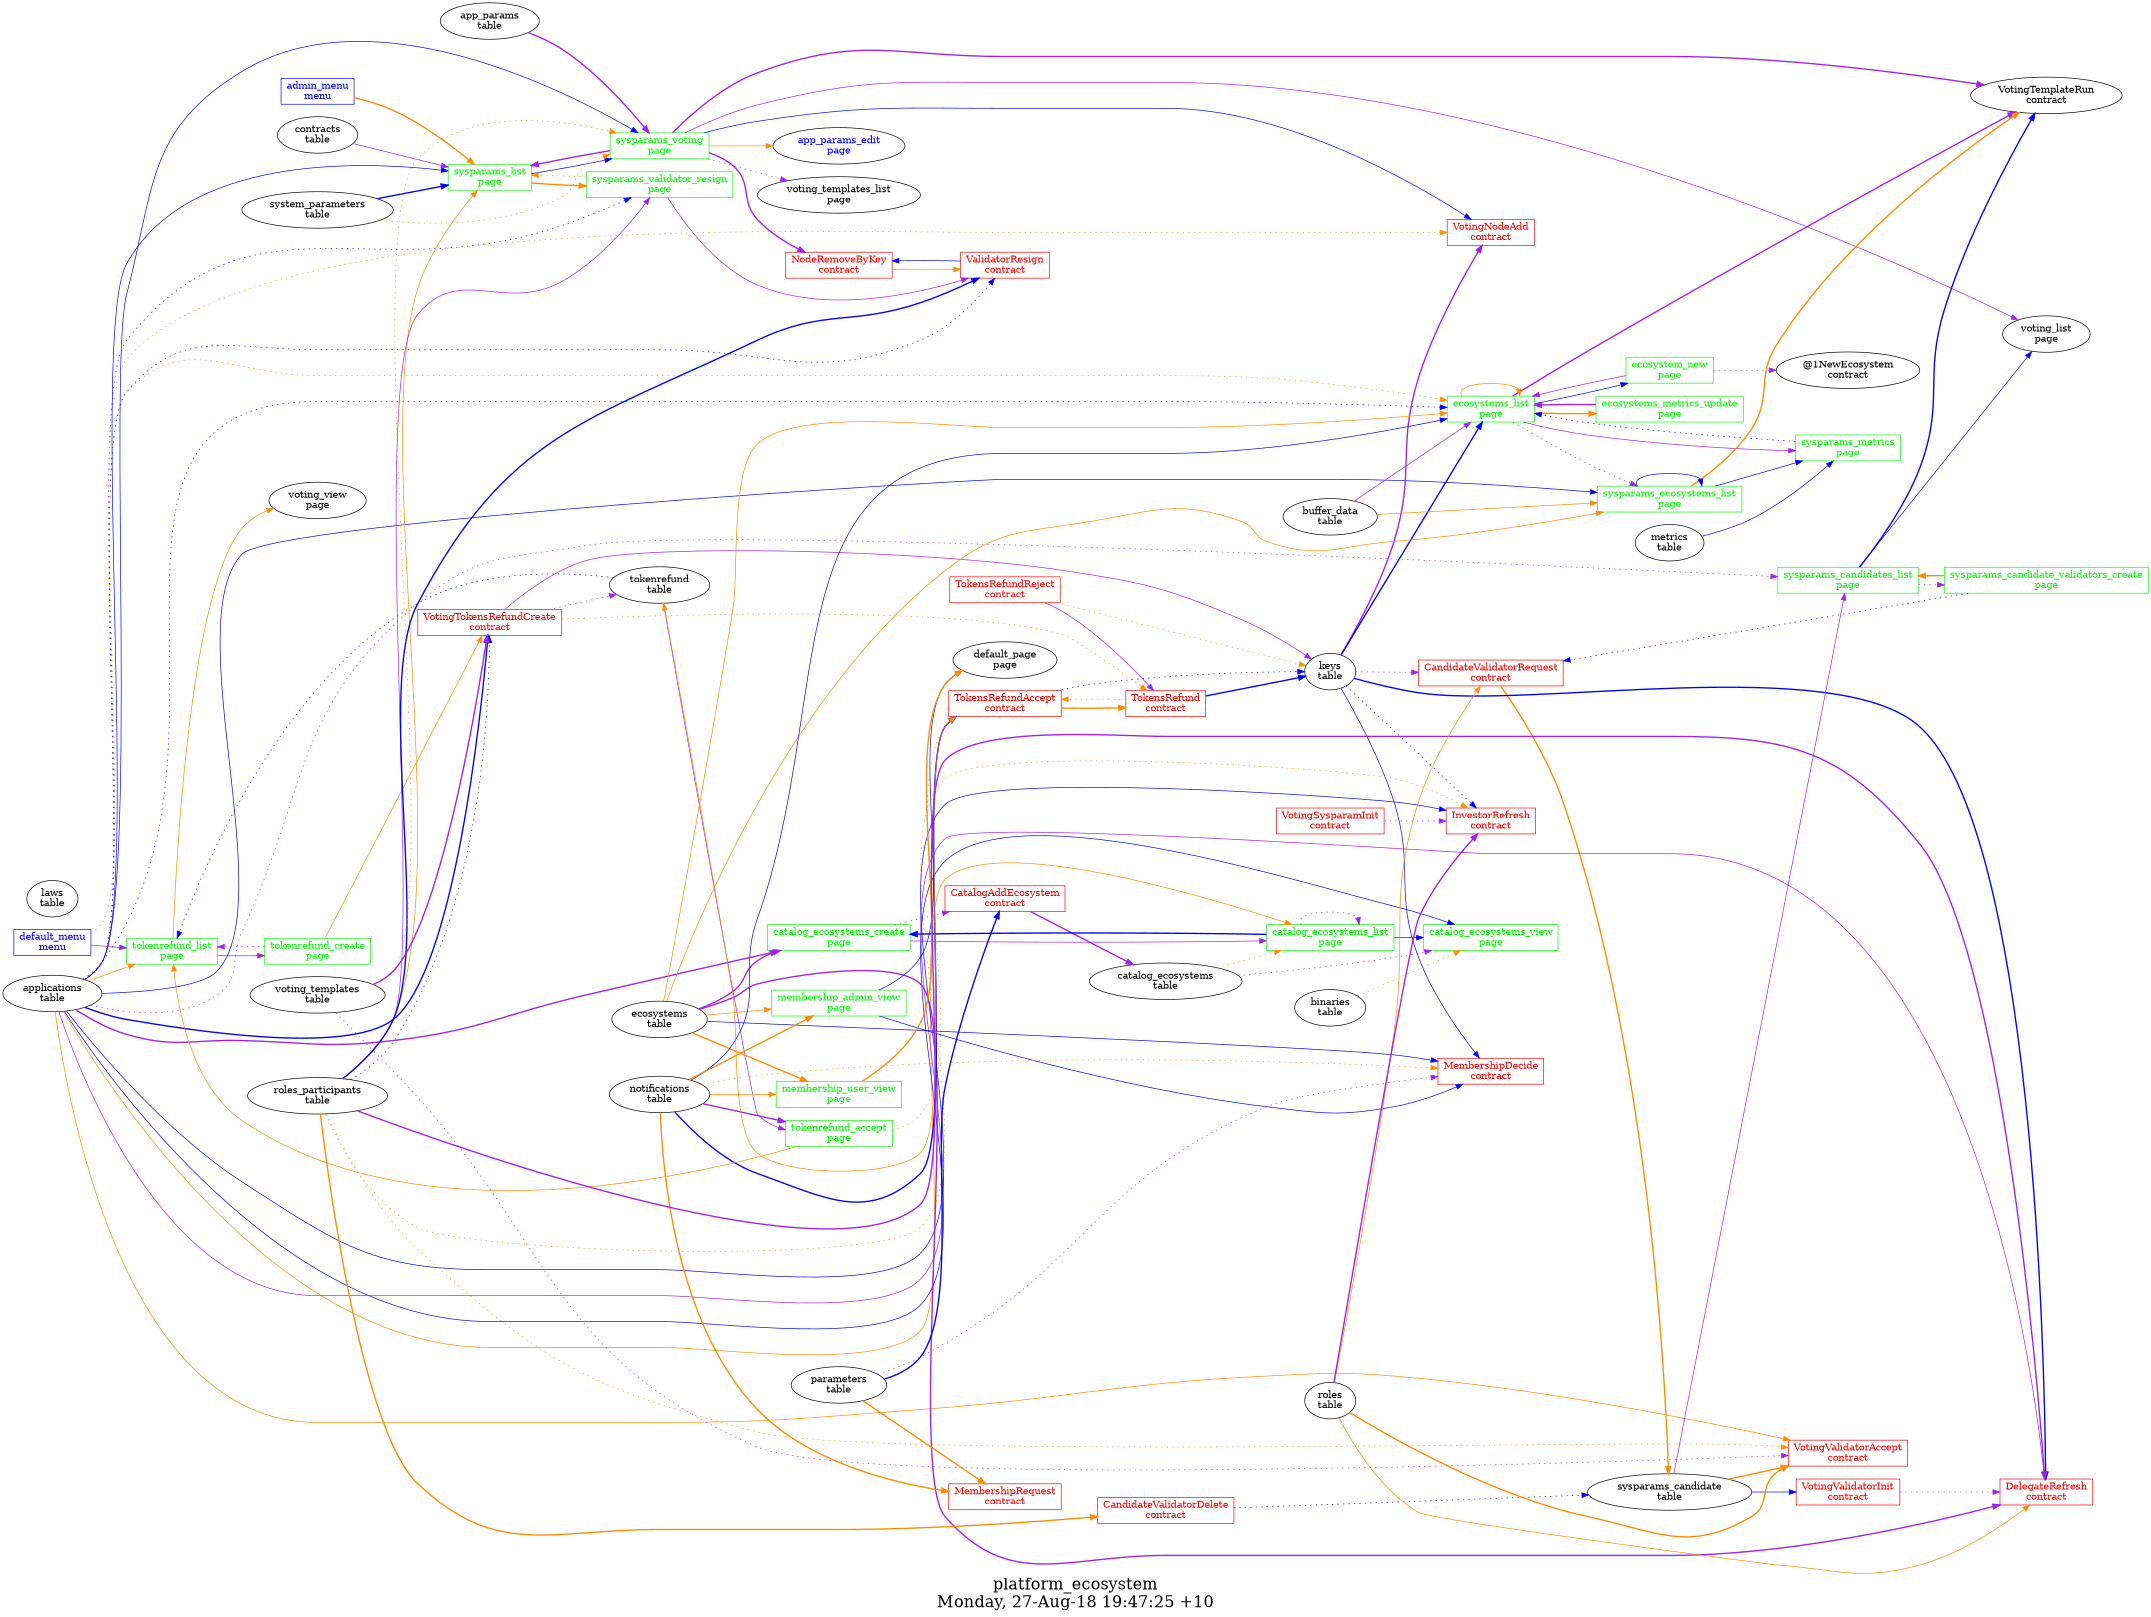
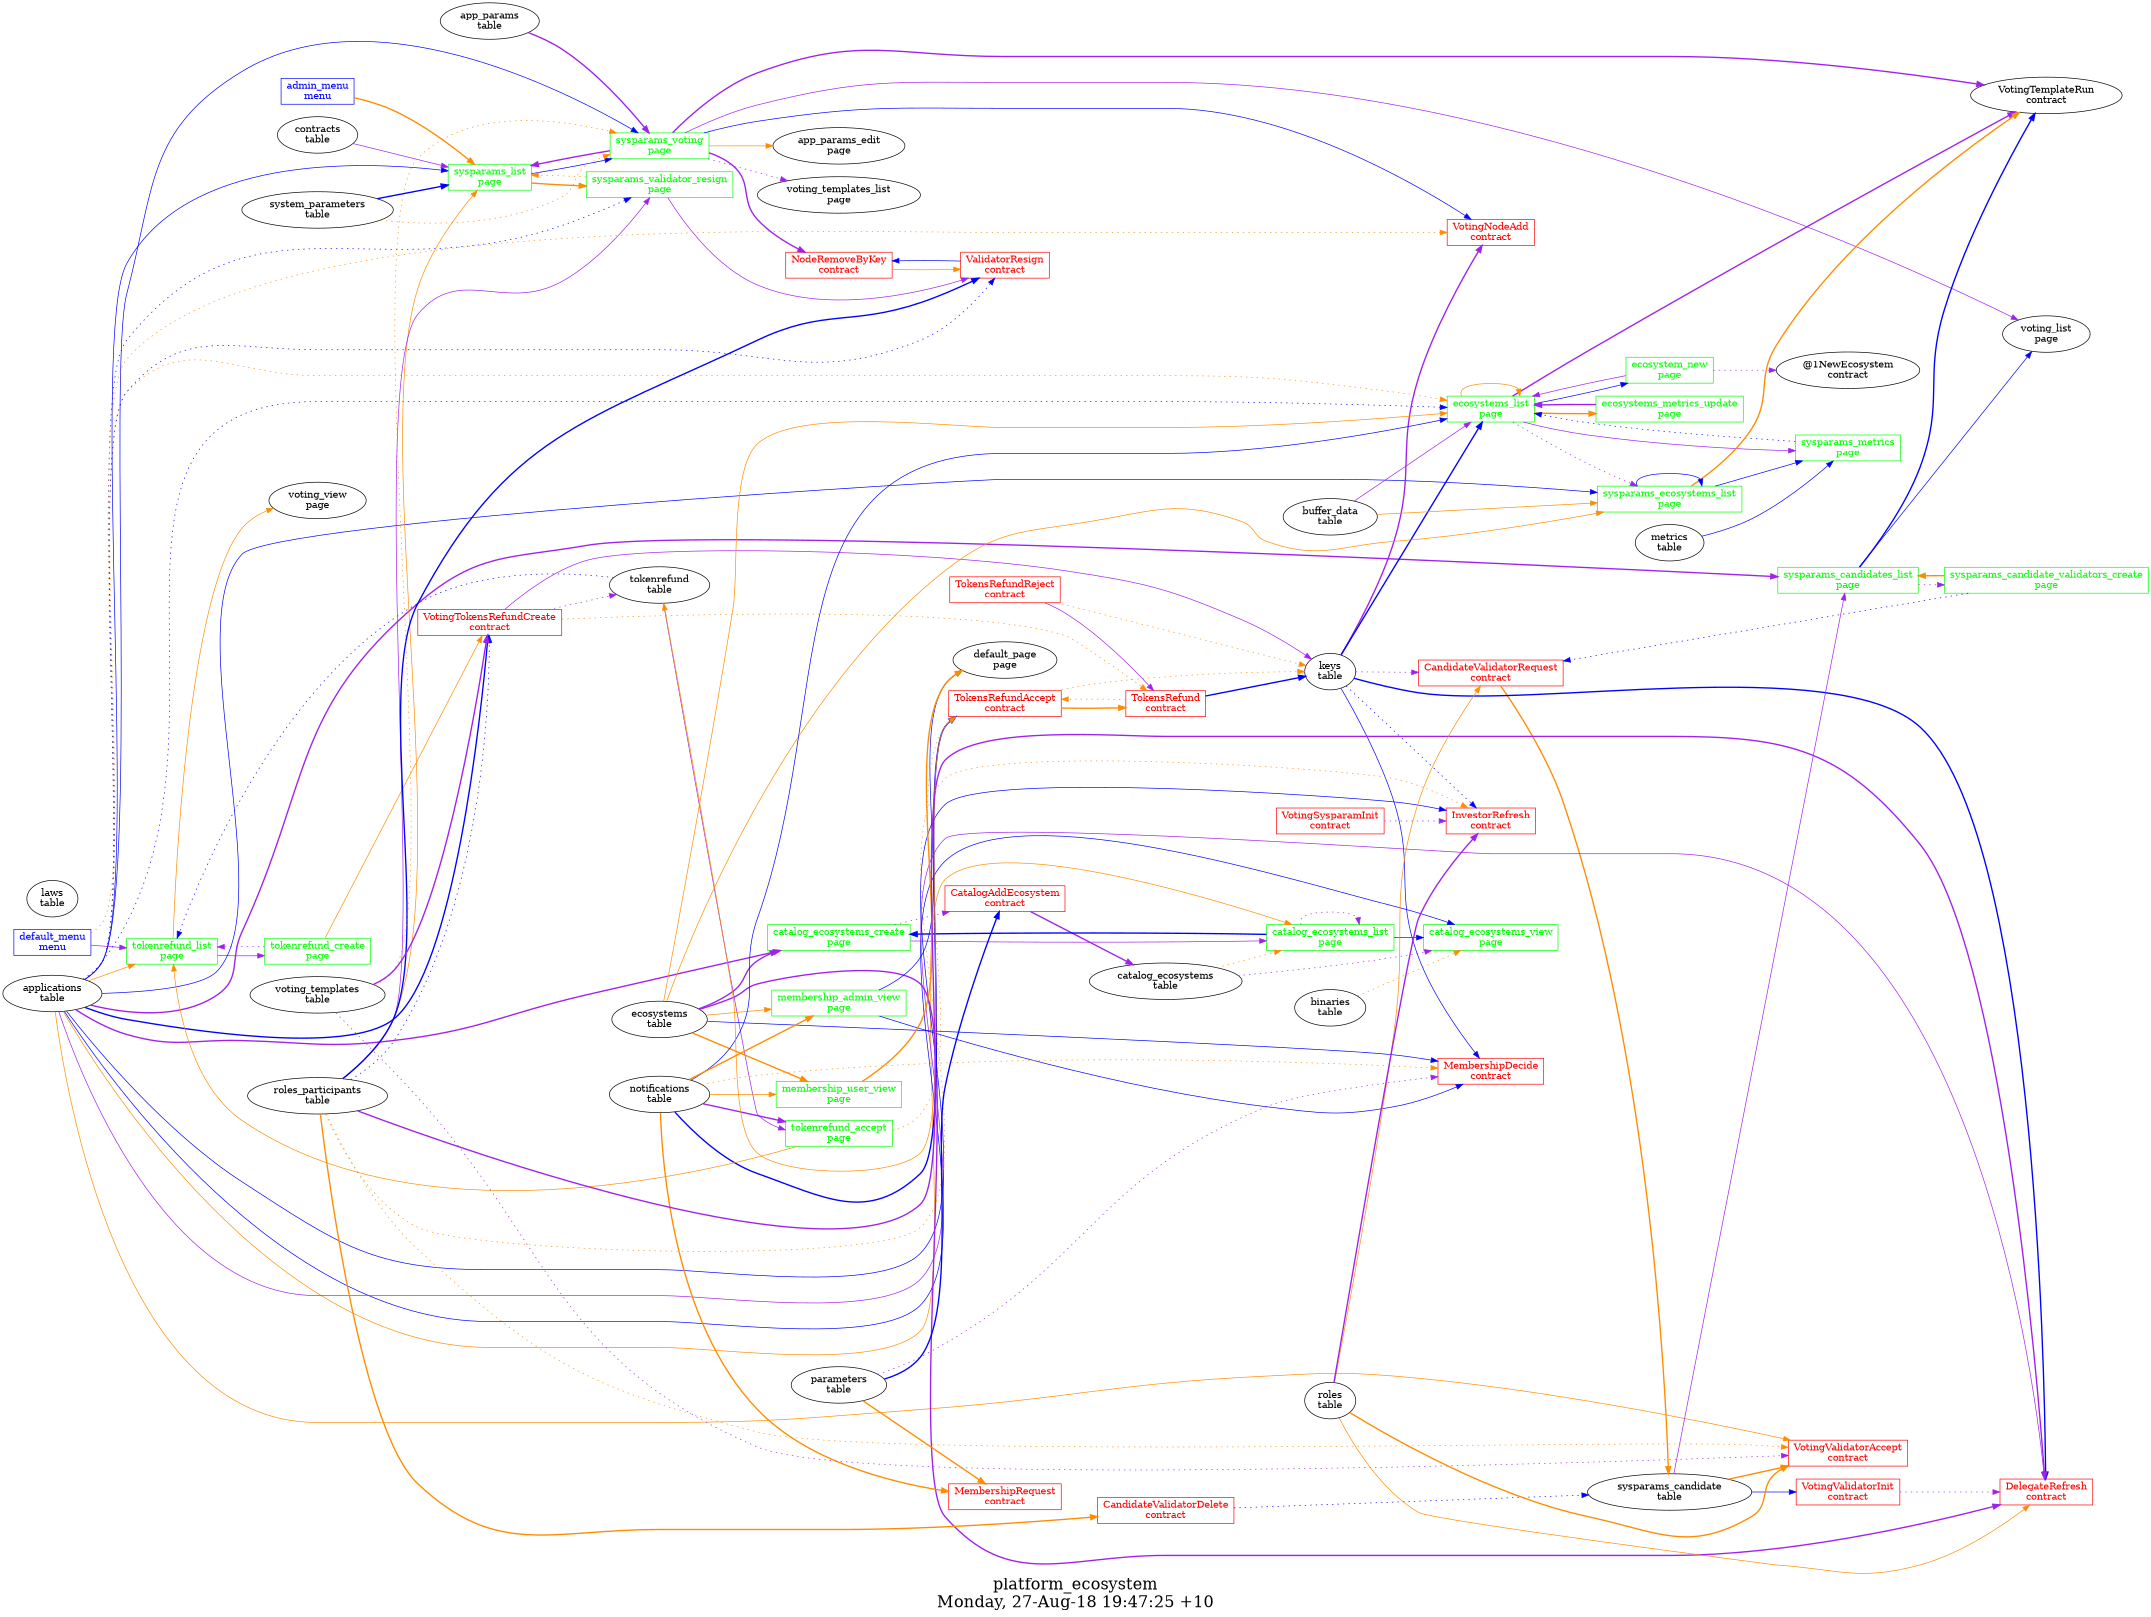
(839, 146) -> (839, 146)
(799, 540) -> (799, 540)
(1176, 676) -> (1176, 676)
